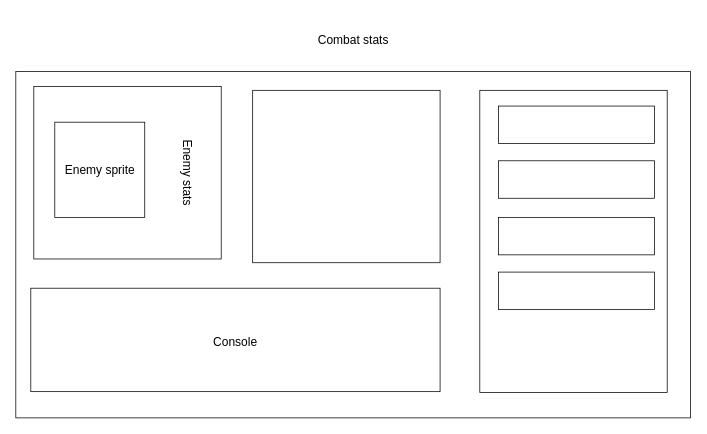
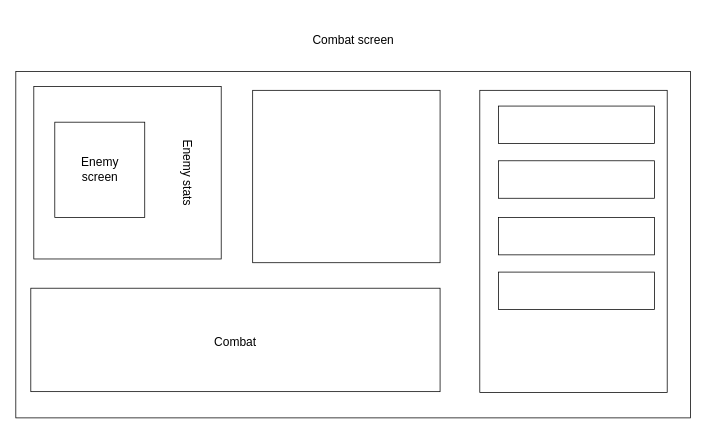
(353, 40) -> (353, 40)
(100, 170) -> (100, 170)
(235, 342) -> (235, 342)
